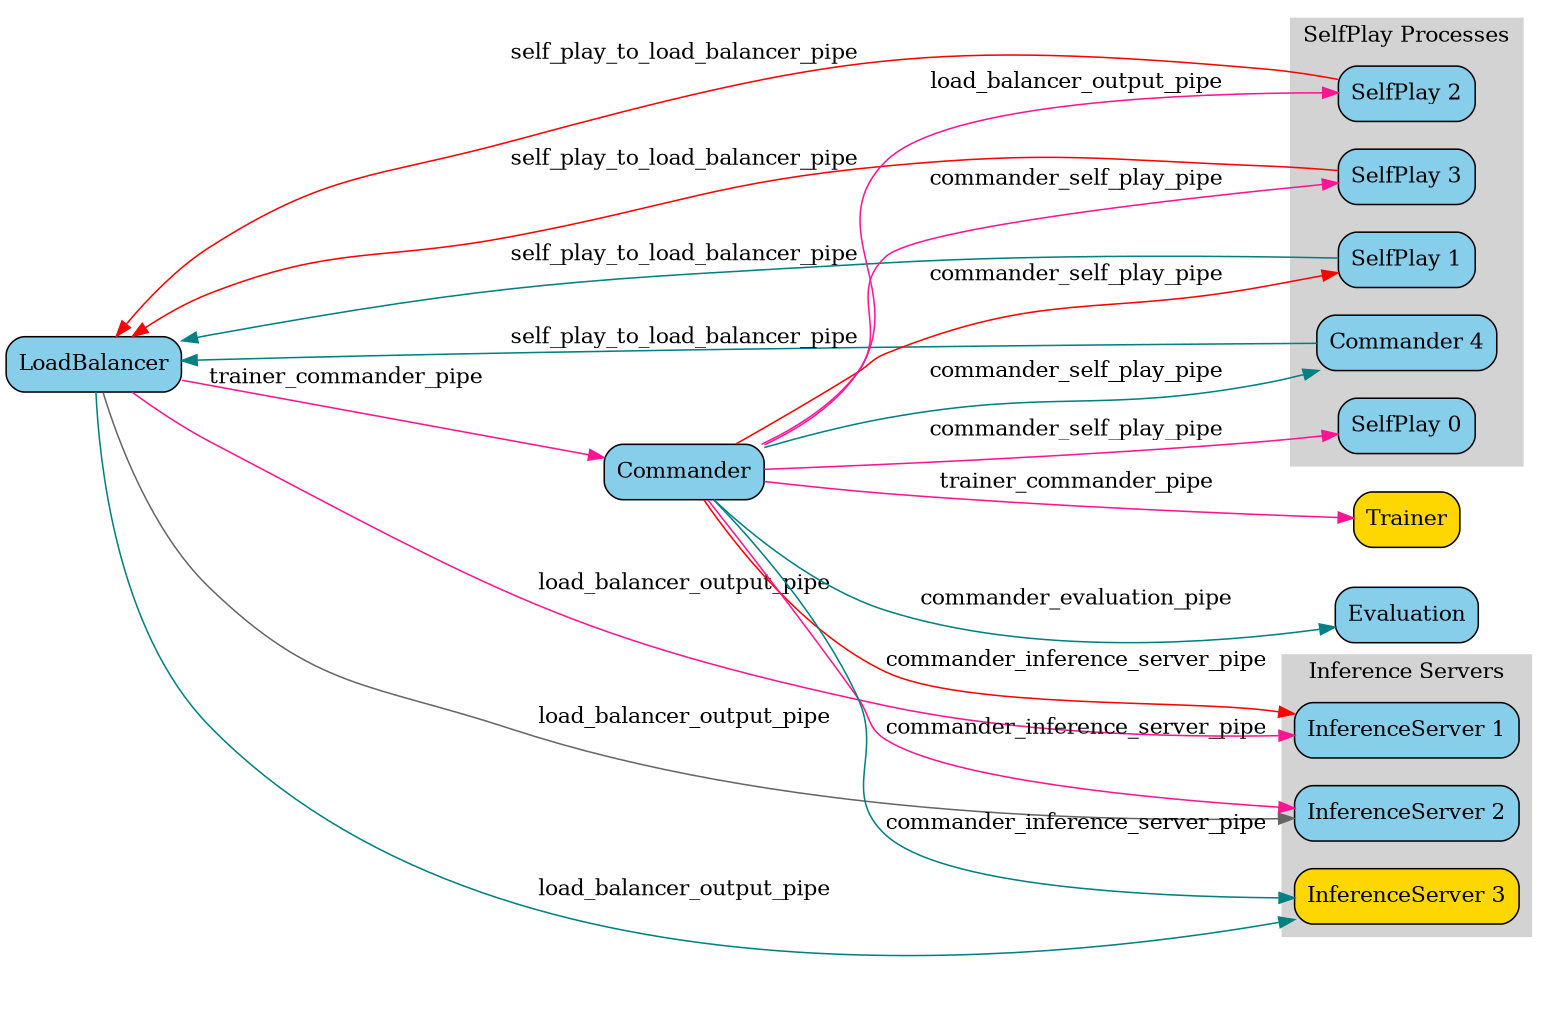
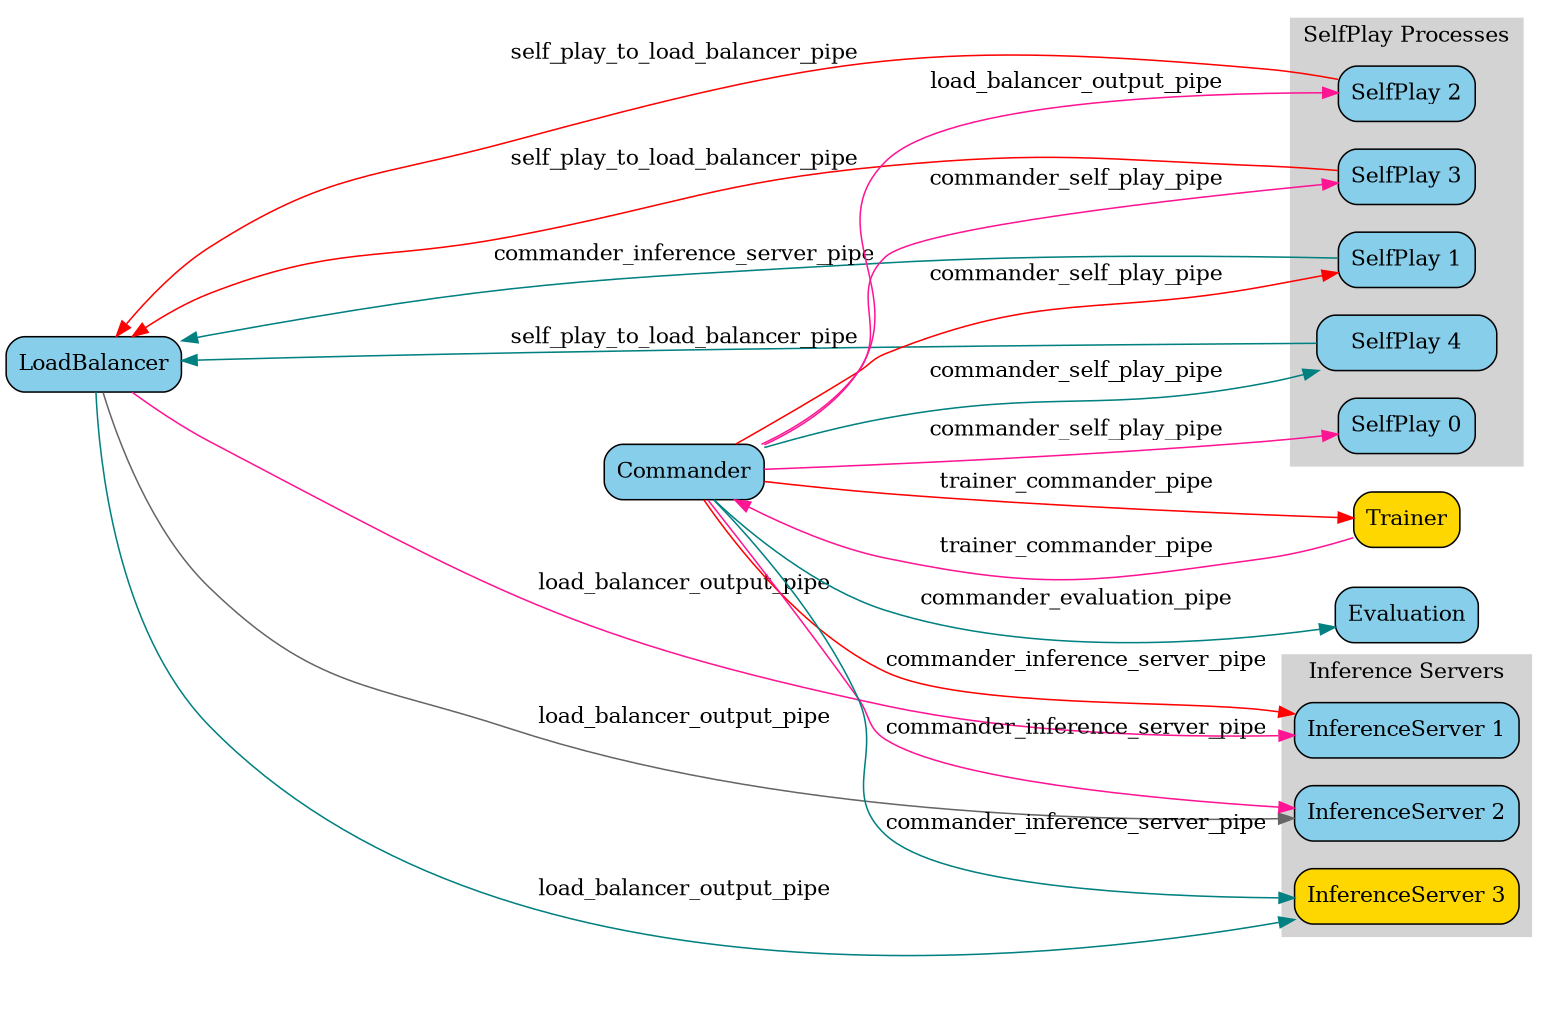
(684, 254) -> (684, 254)
(1407, 343) -> (1407, 343)
(385, 418) -> (1047, 579)
(1051, 505) -> (1051, 505)
